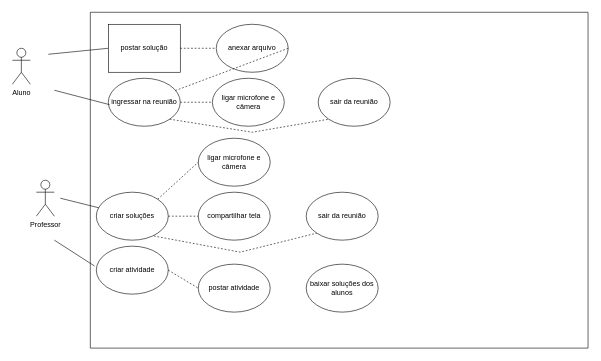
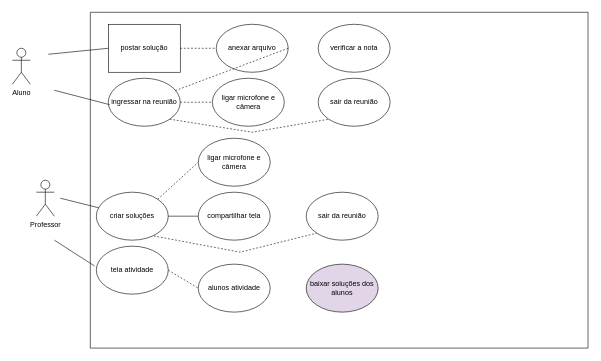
none -> (354, 48)
(183, 216) -> (183, 216)
(132, 270) -> (132, 270)
(234, 288) -> (234, 288)
(342, 288) -> (342, 288)
